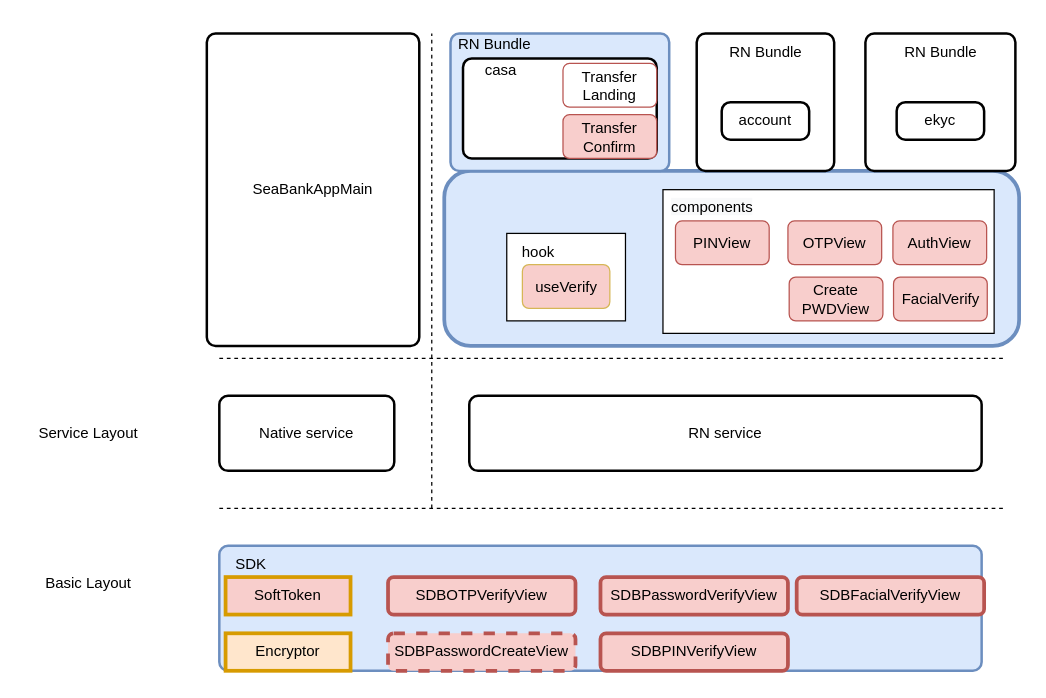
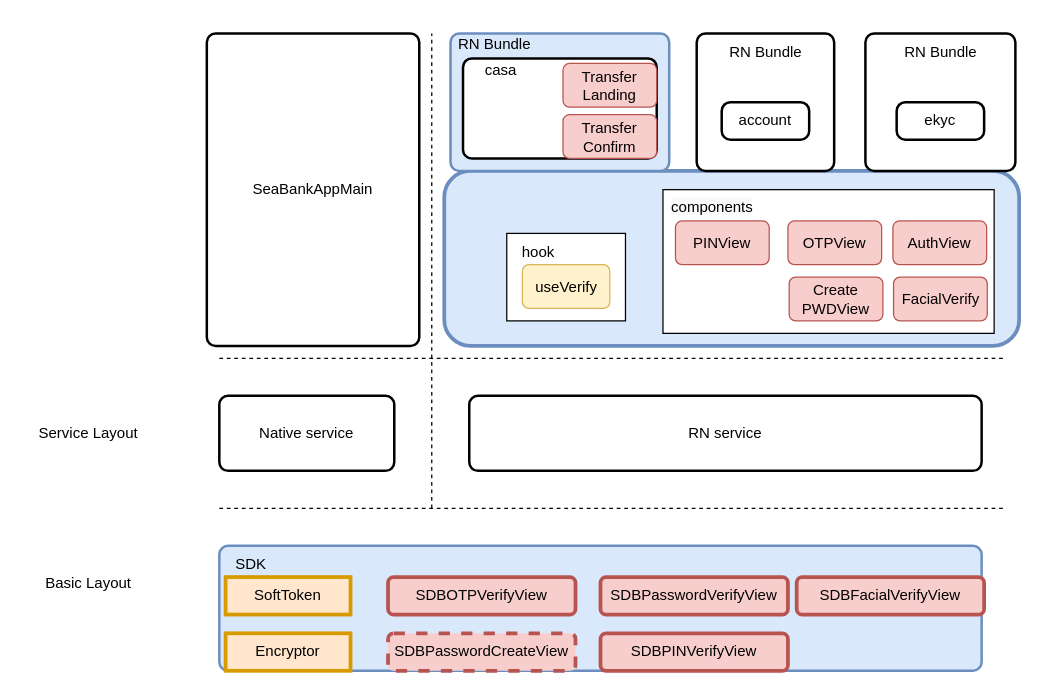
(610, 85) -> (610, 85)
(566, 286) -> (566, 286)
(288, 596) -> (288, 596)
